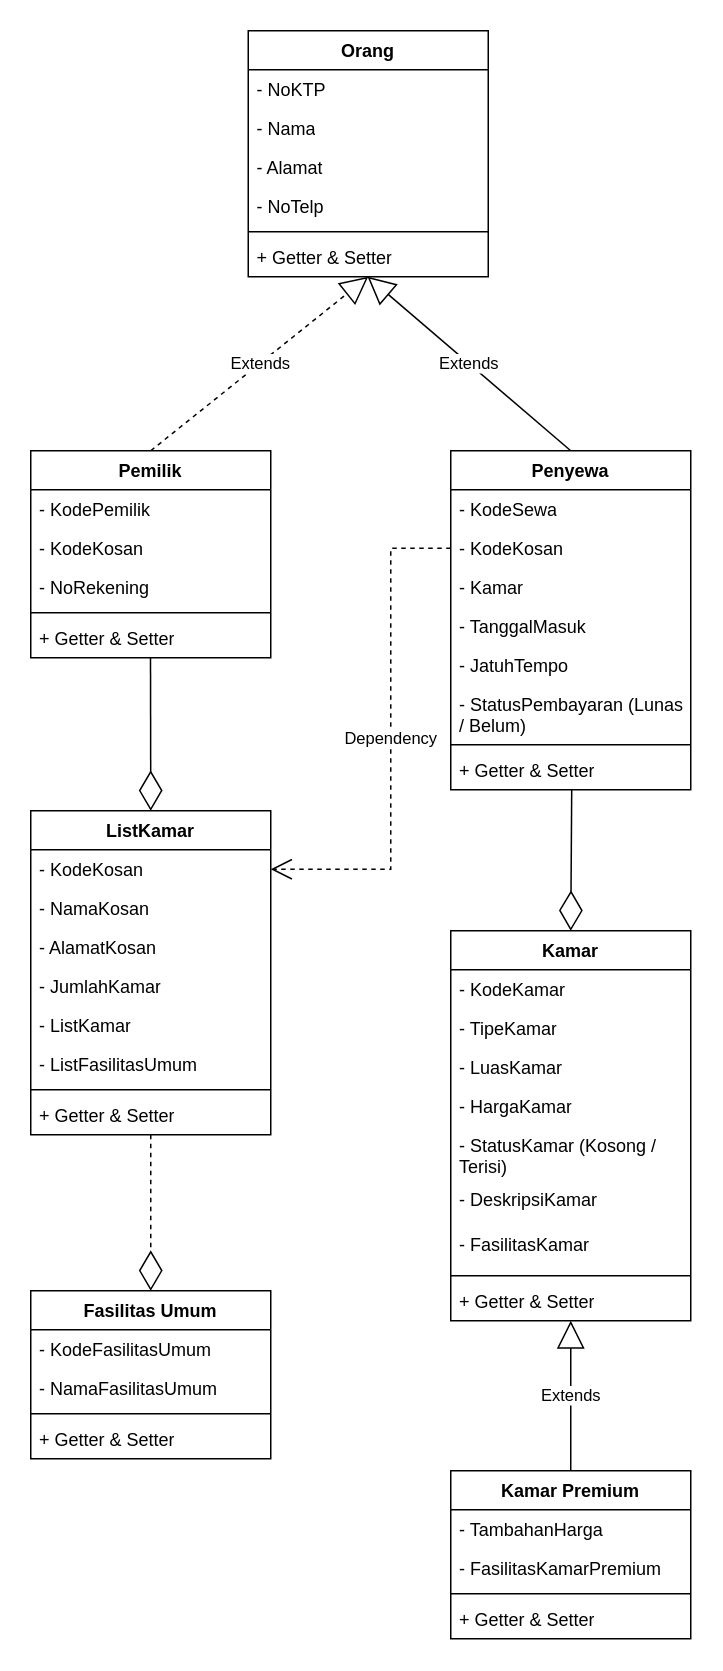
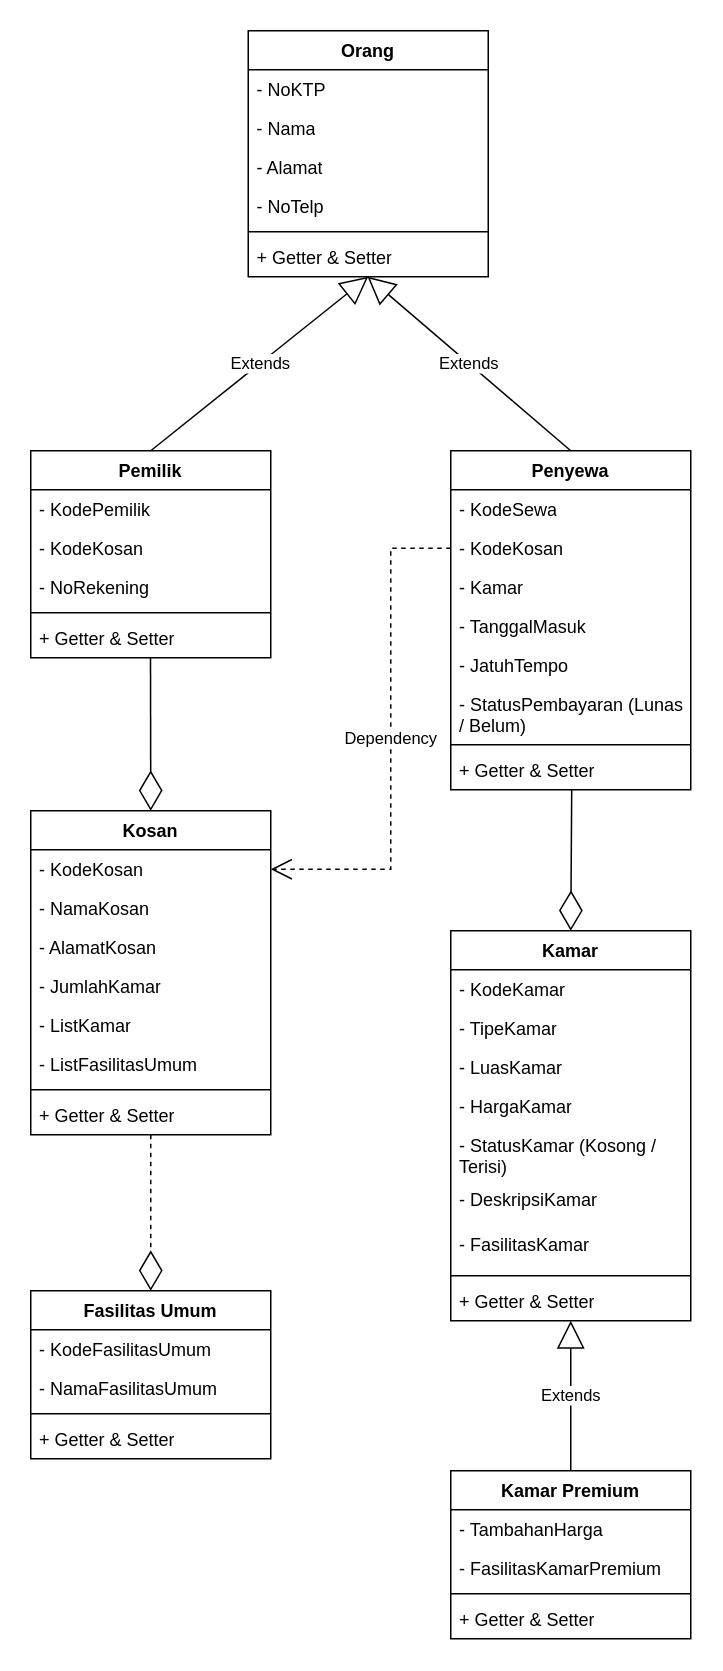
(200, 411) -> (200, 411)
(151, 832) -> (151, 832)
